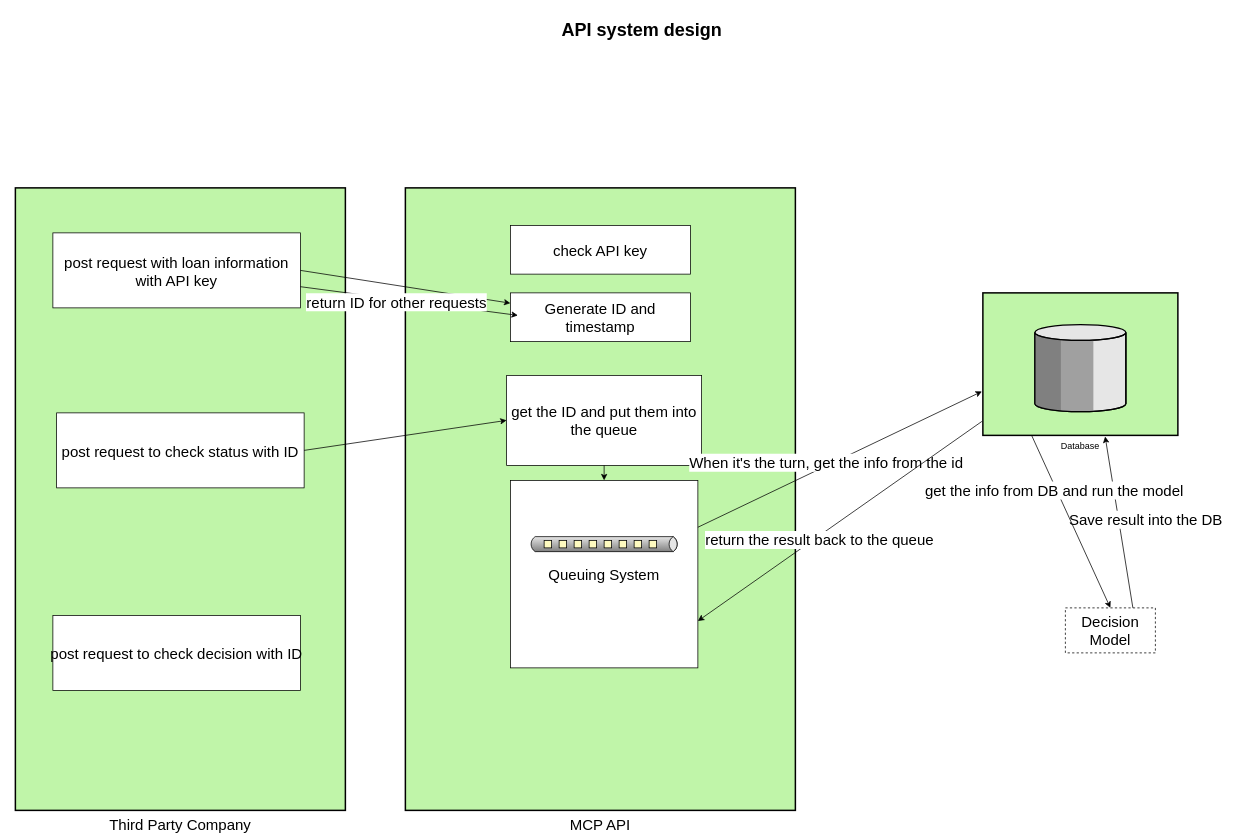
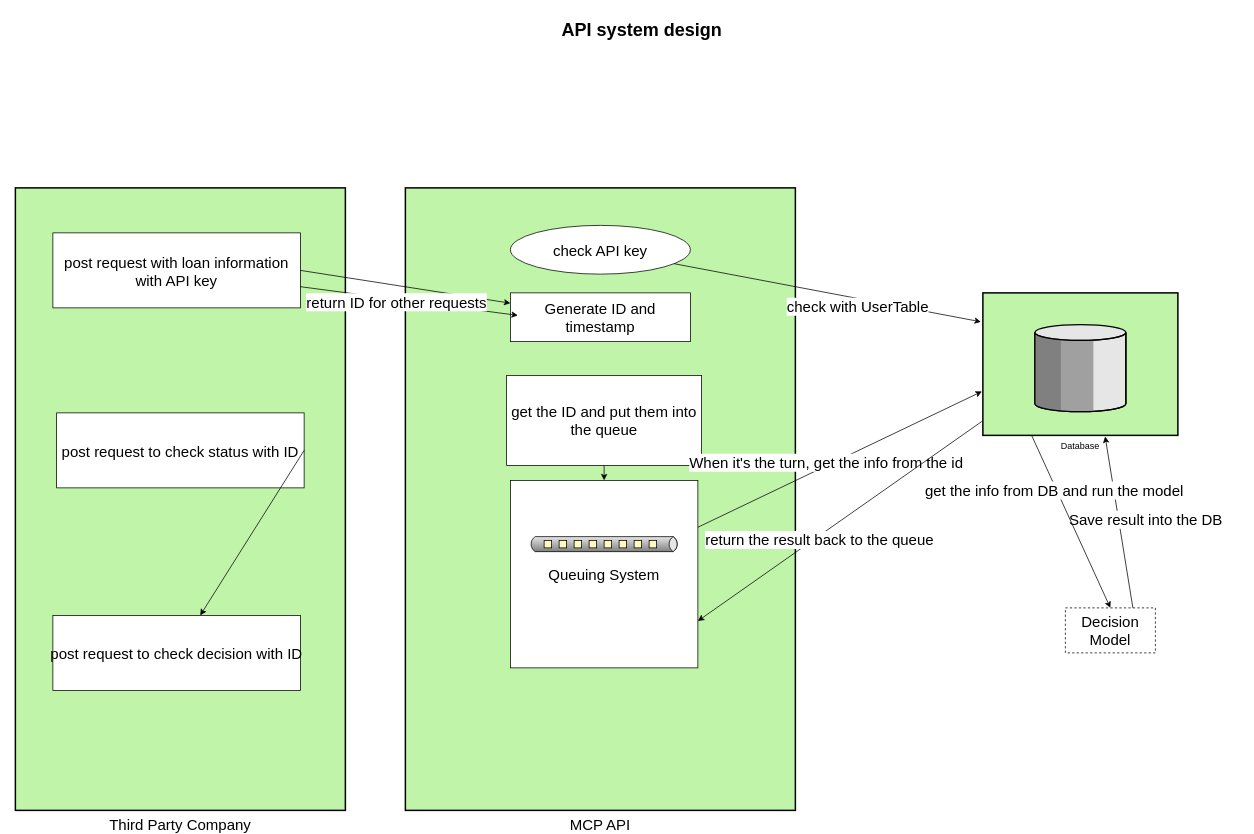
(600, 250) -> (600, 250)
none -> (764, 281)
(403, 436) -> (253, 531)
